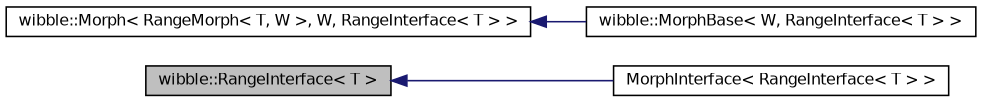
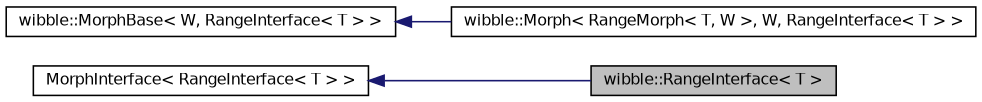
(566, 22) -> (431, 22)
(510, 81) -> (488, 81)
